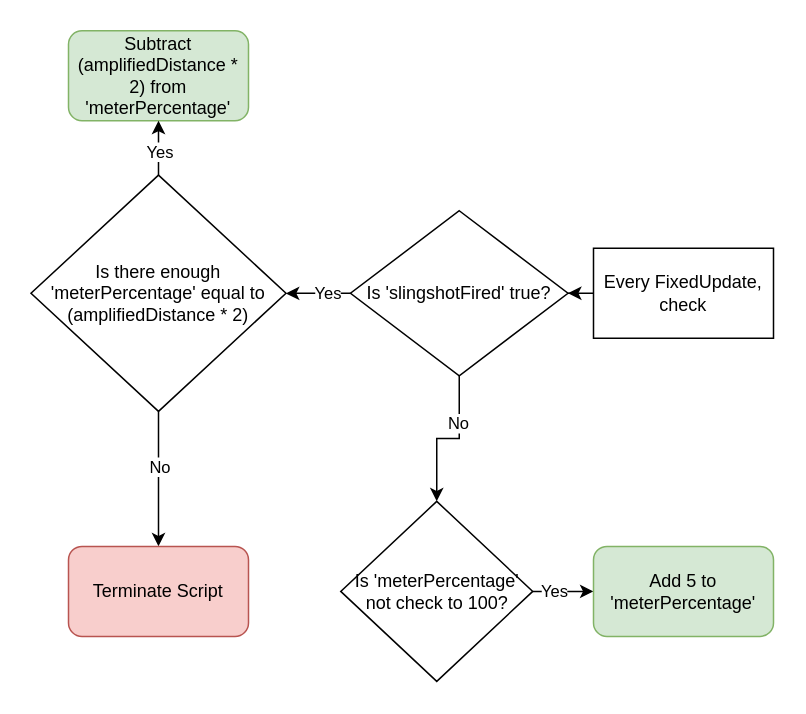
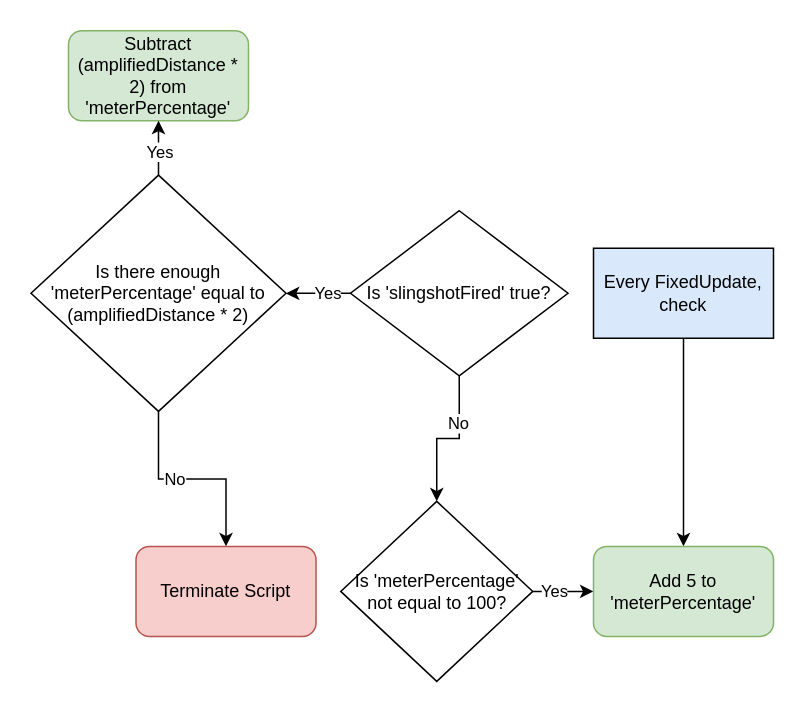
(580, 293) -> (683, 438)
(683, 293) -> (683, 293)
(158, 591) -> (226, 591)
(437, 592) -> (437, 592)
